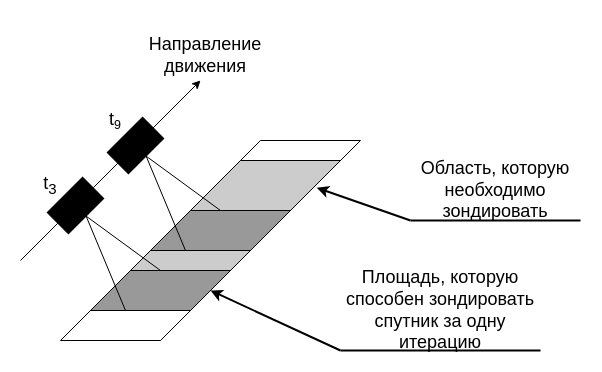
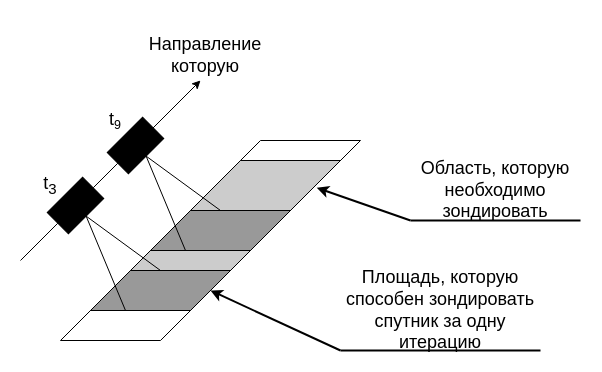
(206, 56) -> (206, 56)
